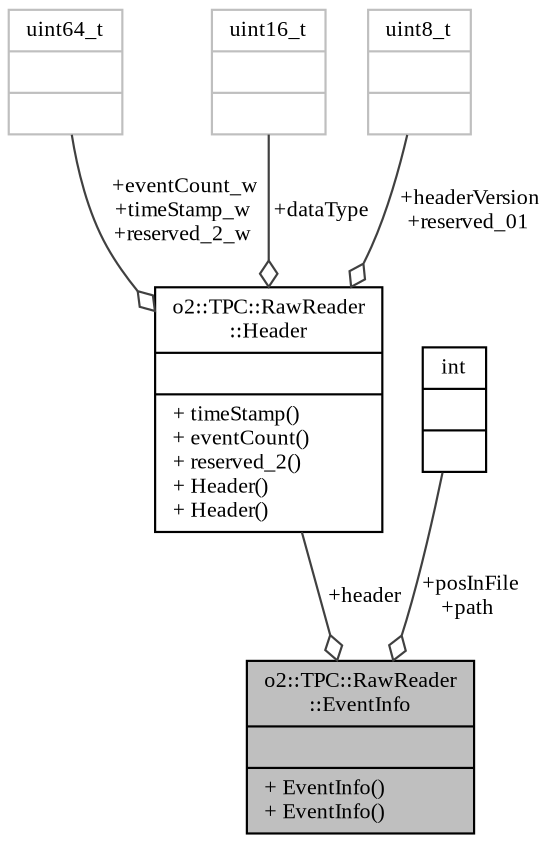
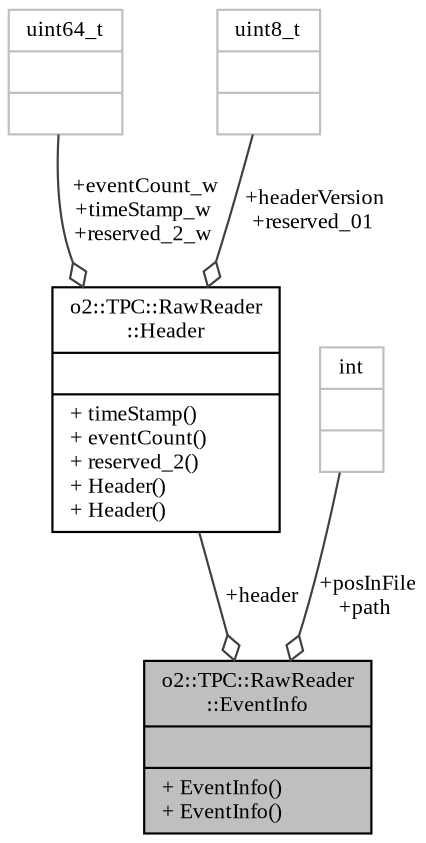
(269, 72) -> none
(454, 410) -> (352, 410)
